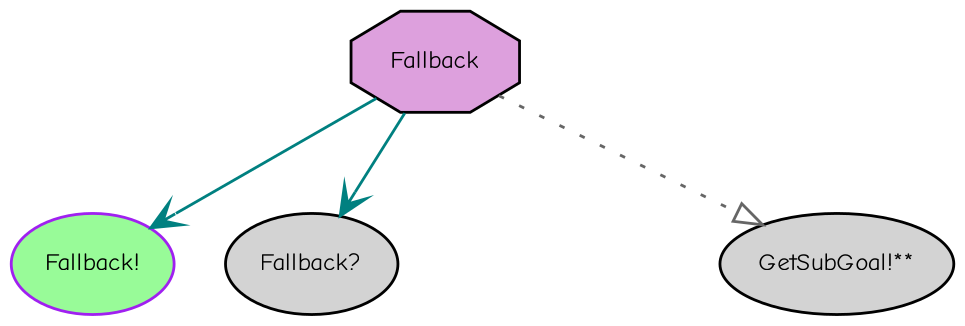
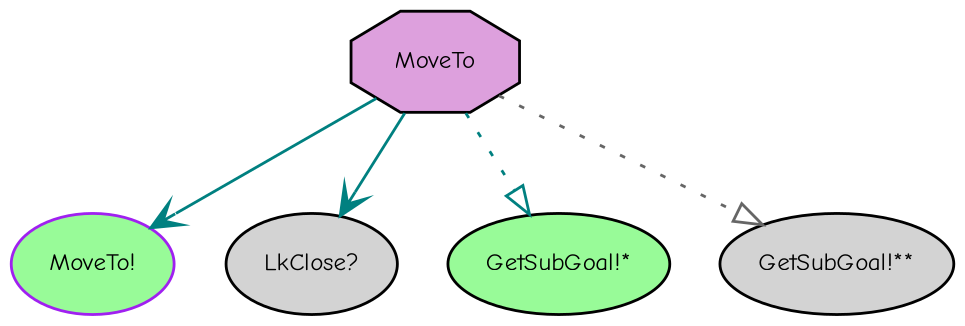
(435, 62) -> (435, 62)
(93, 264) -> (93, 264)
(312, 264) -> (312, 264)
none -> (559, 264)
